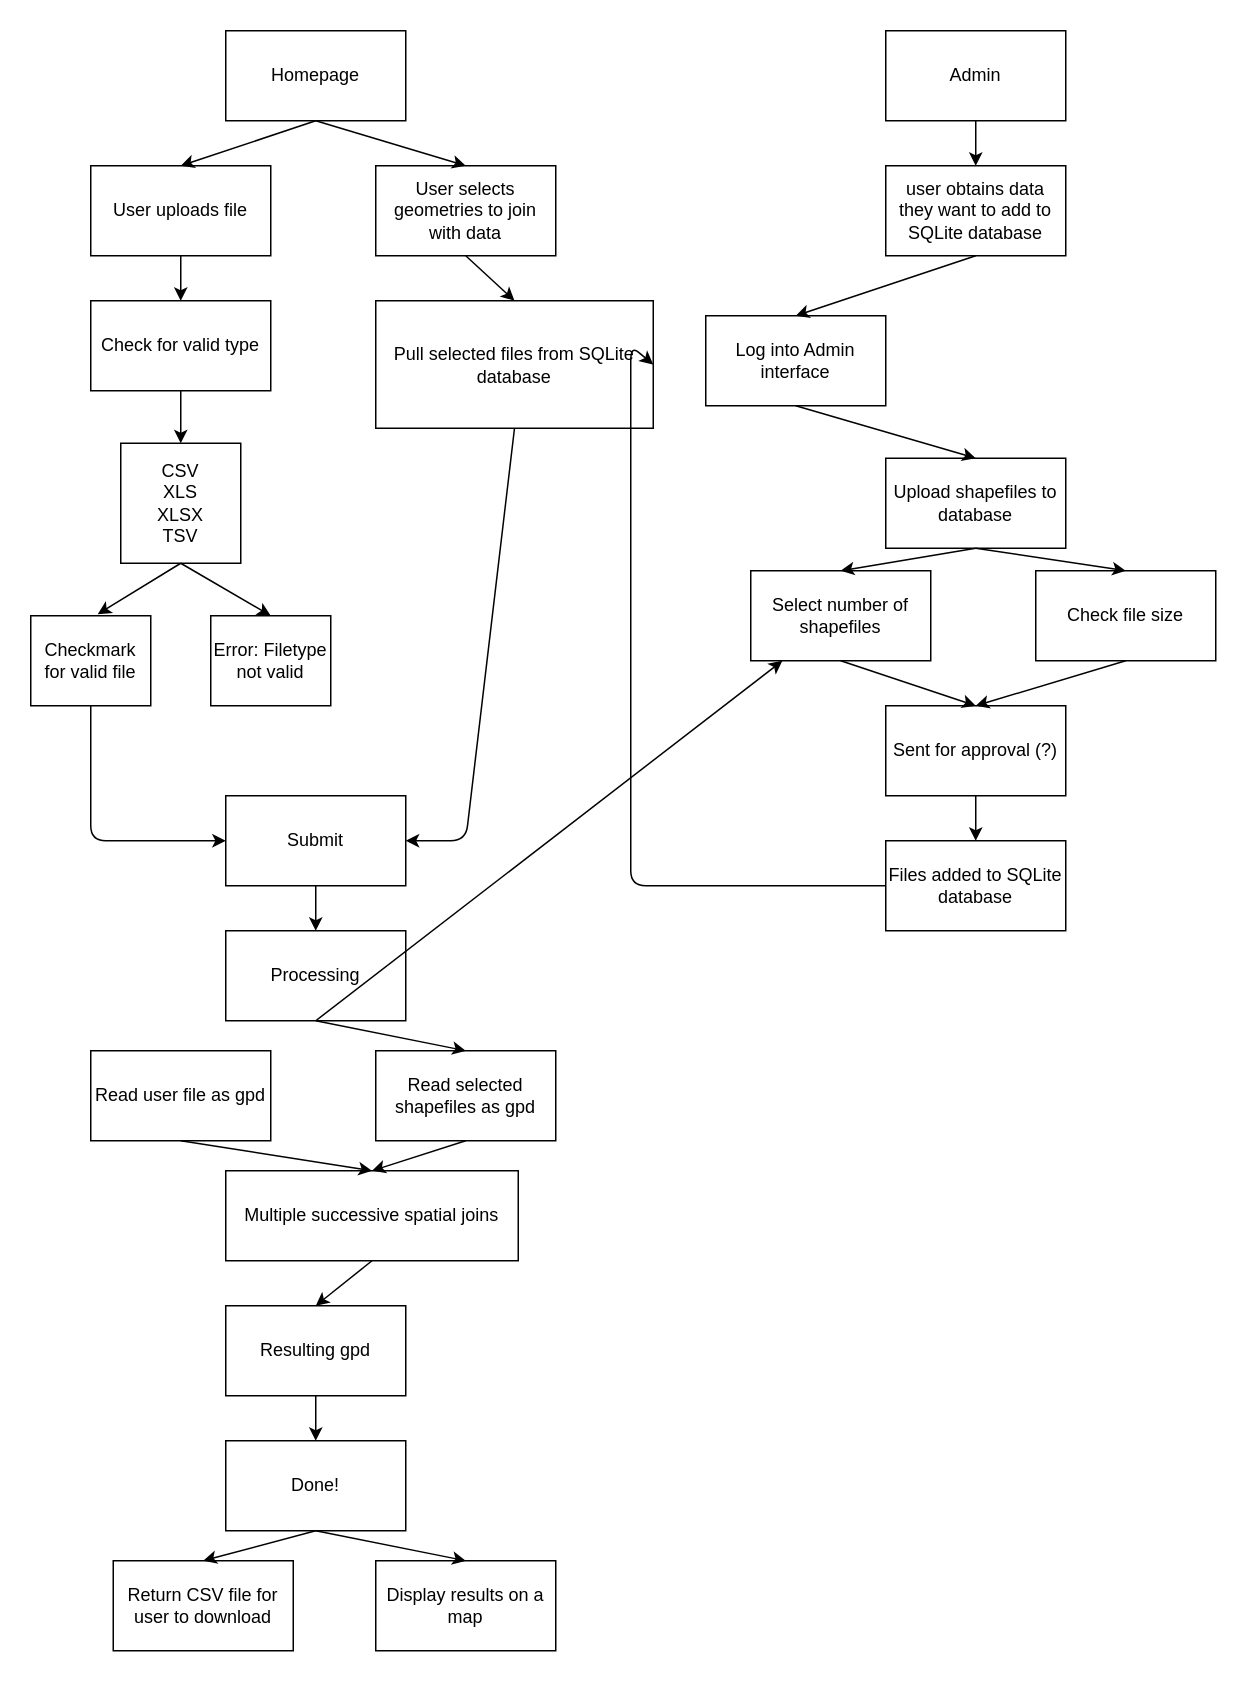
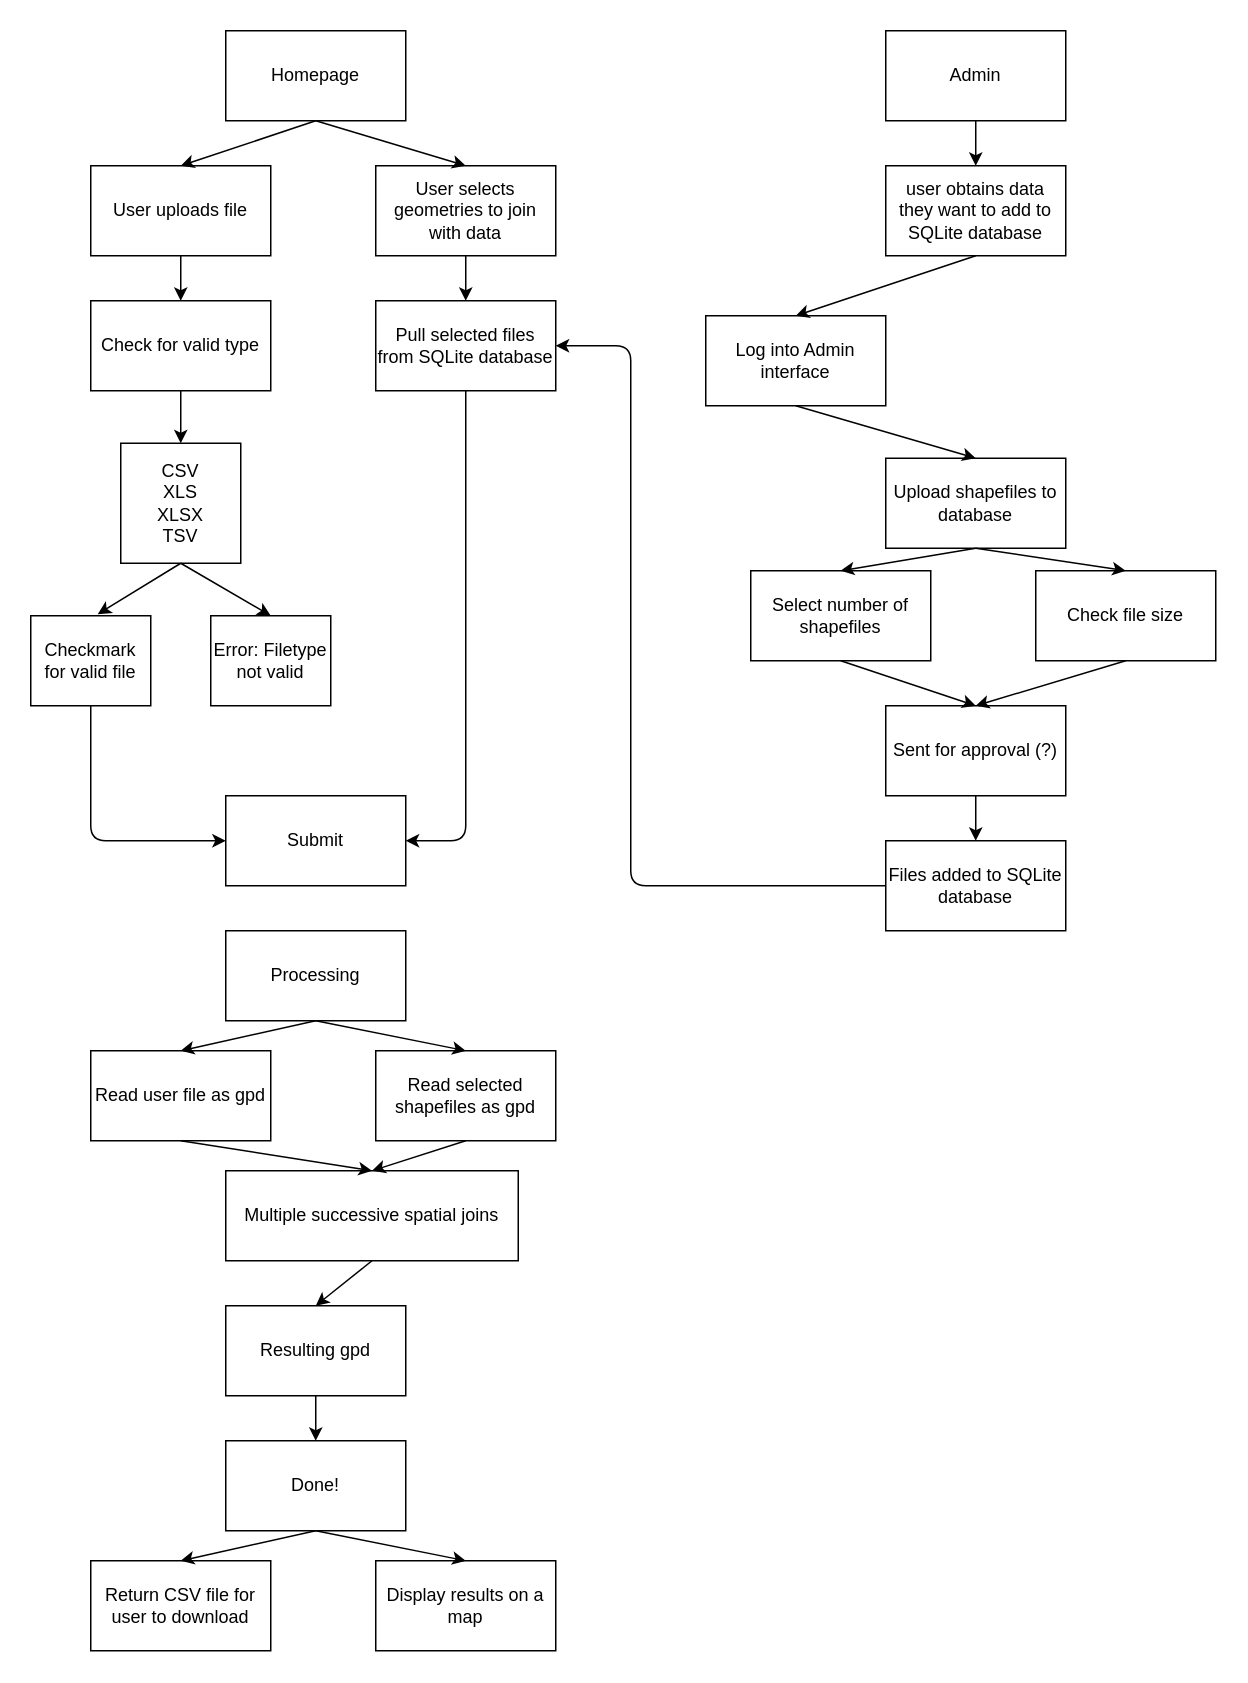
(515, 365) -> (466, 346)
(546, 843) -> (252, 1035)
(316, 903) -> none
(203, 1606) -> (181, 1606)
